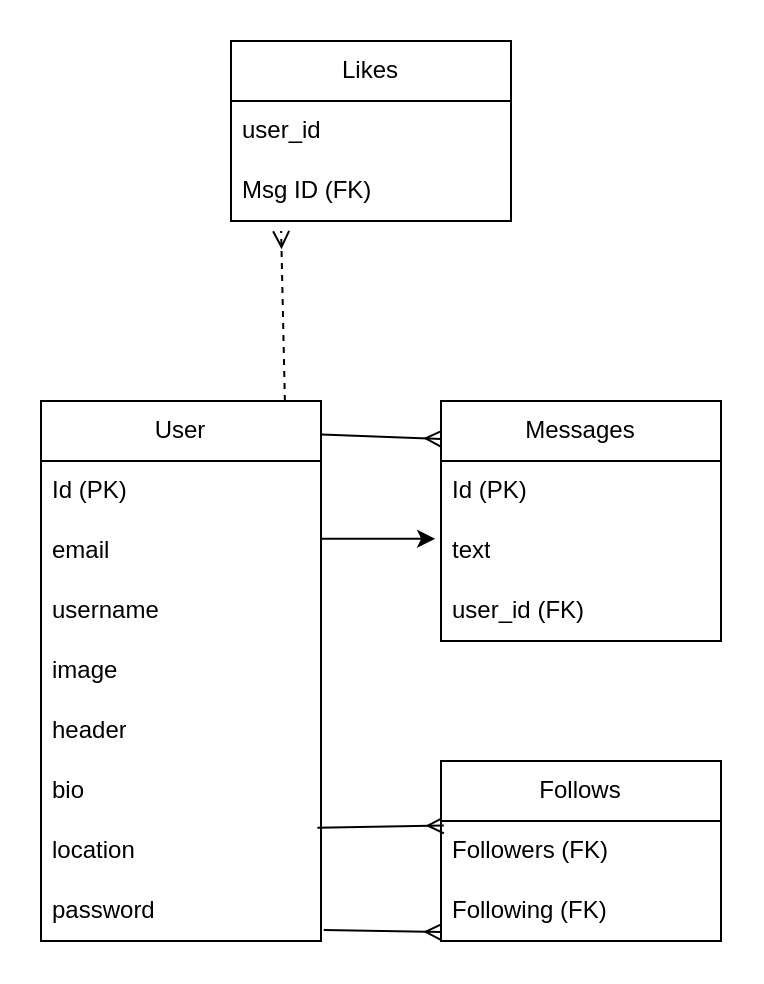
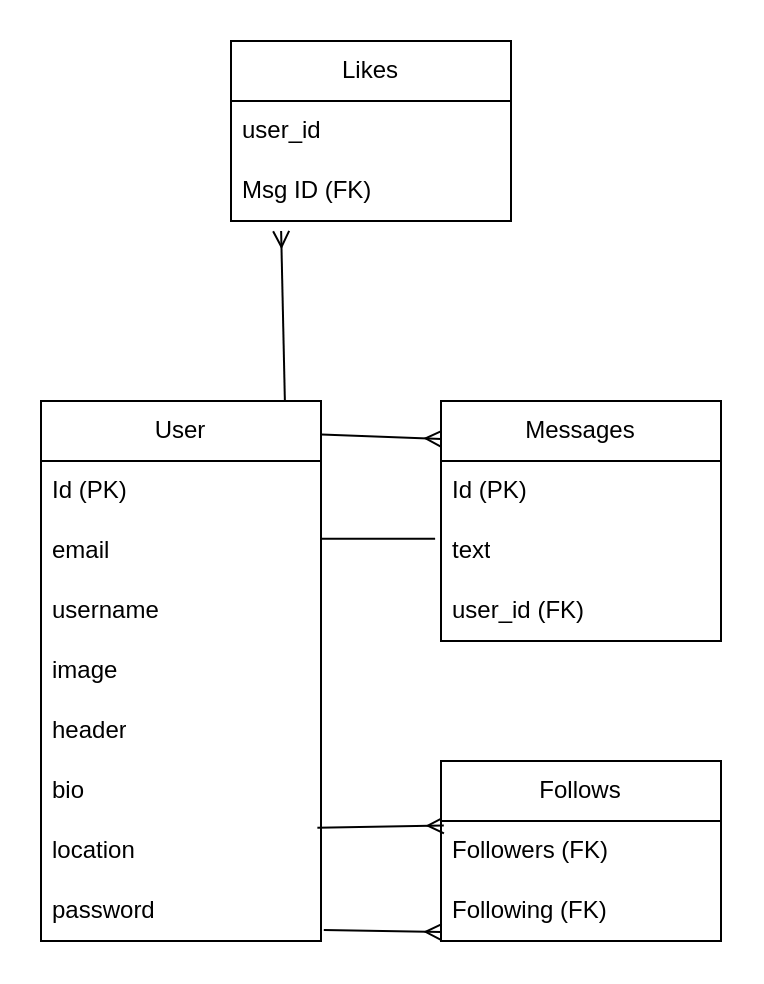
(283, 315) -> (283, 315)
(420, 539) -> (426, 539)
